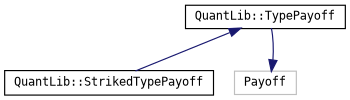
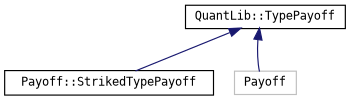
(273, 44) -> (258, 56)
(109, 83) -> (109, 83)
